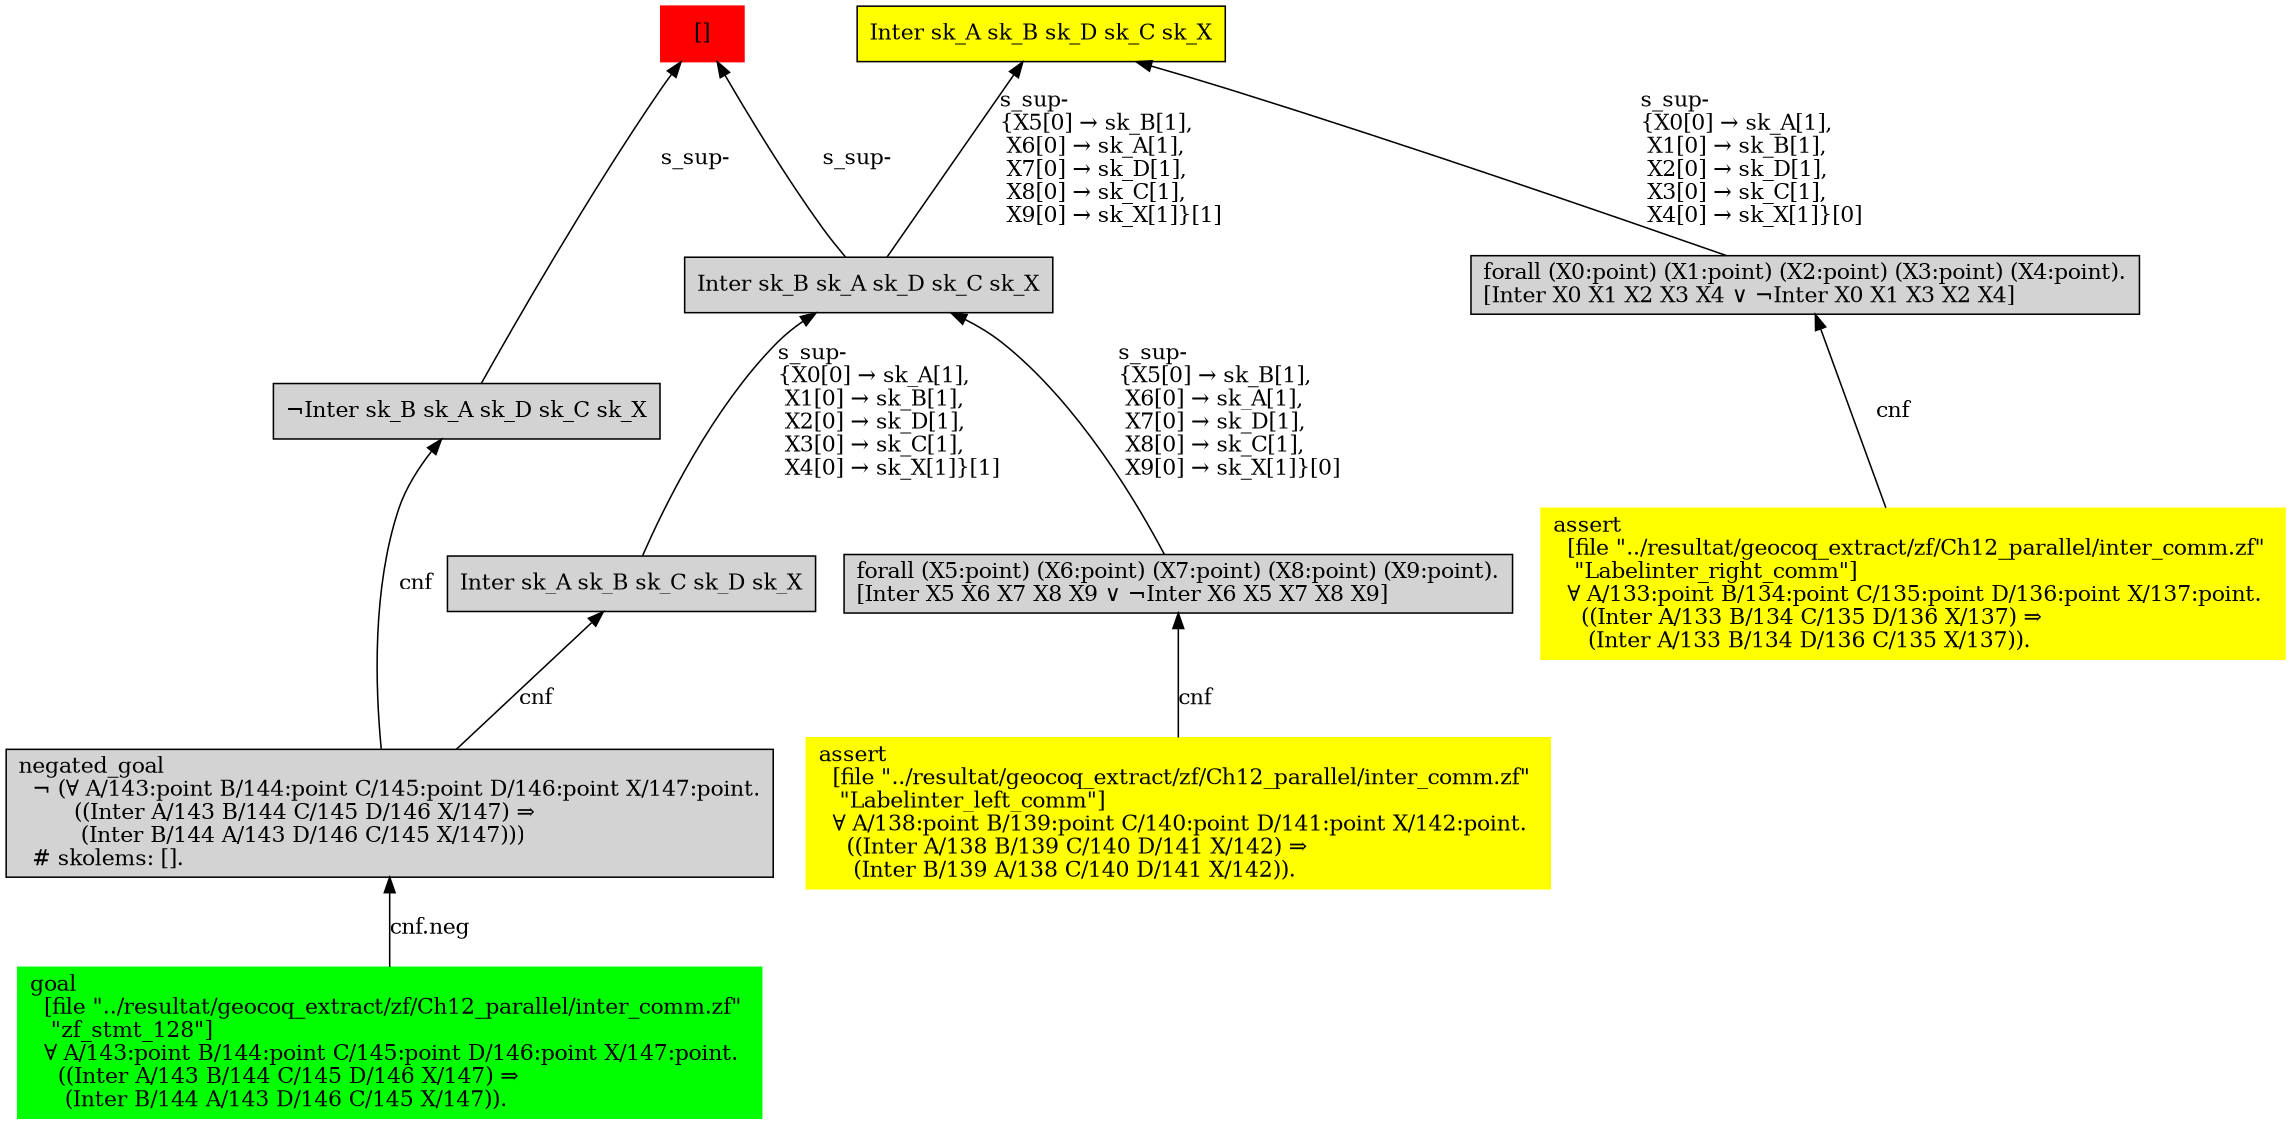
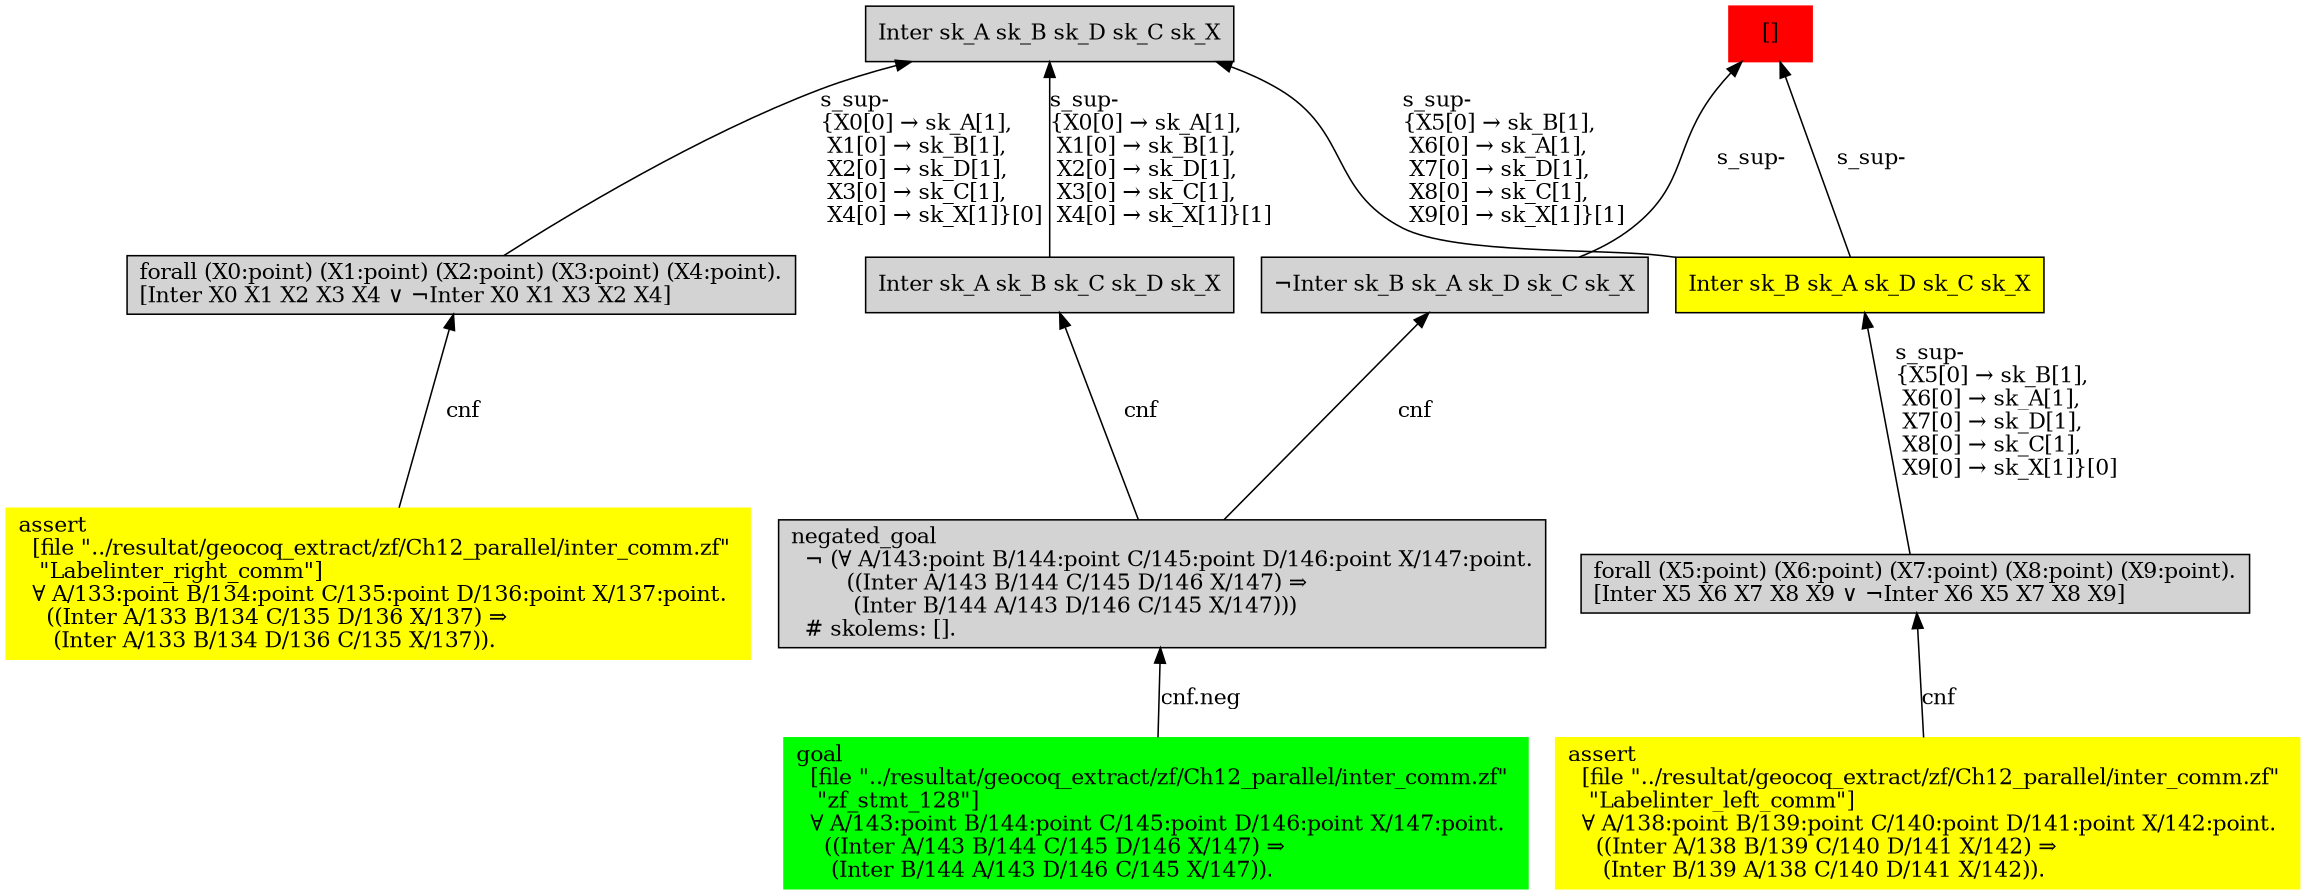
(1041, 34) -> (1050, 34)
(869, 285) -> (1860, 285)
(710, 429) -> (1050, 168)
